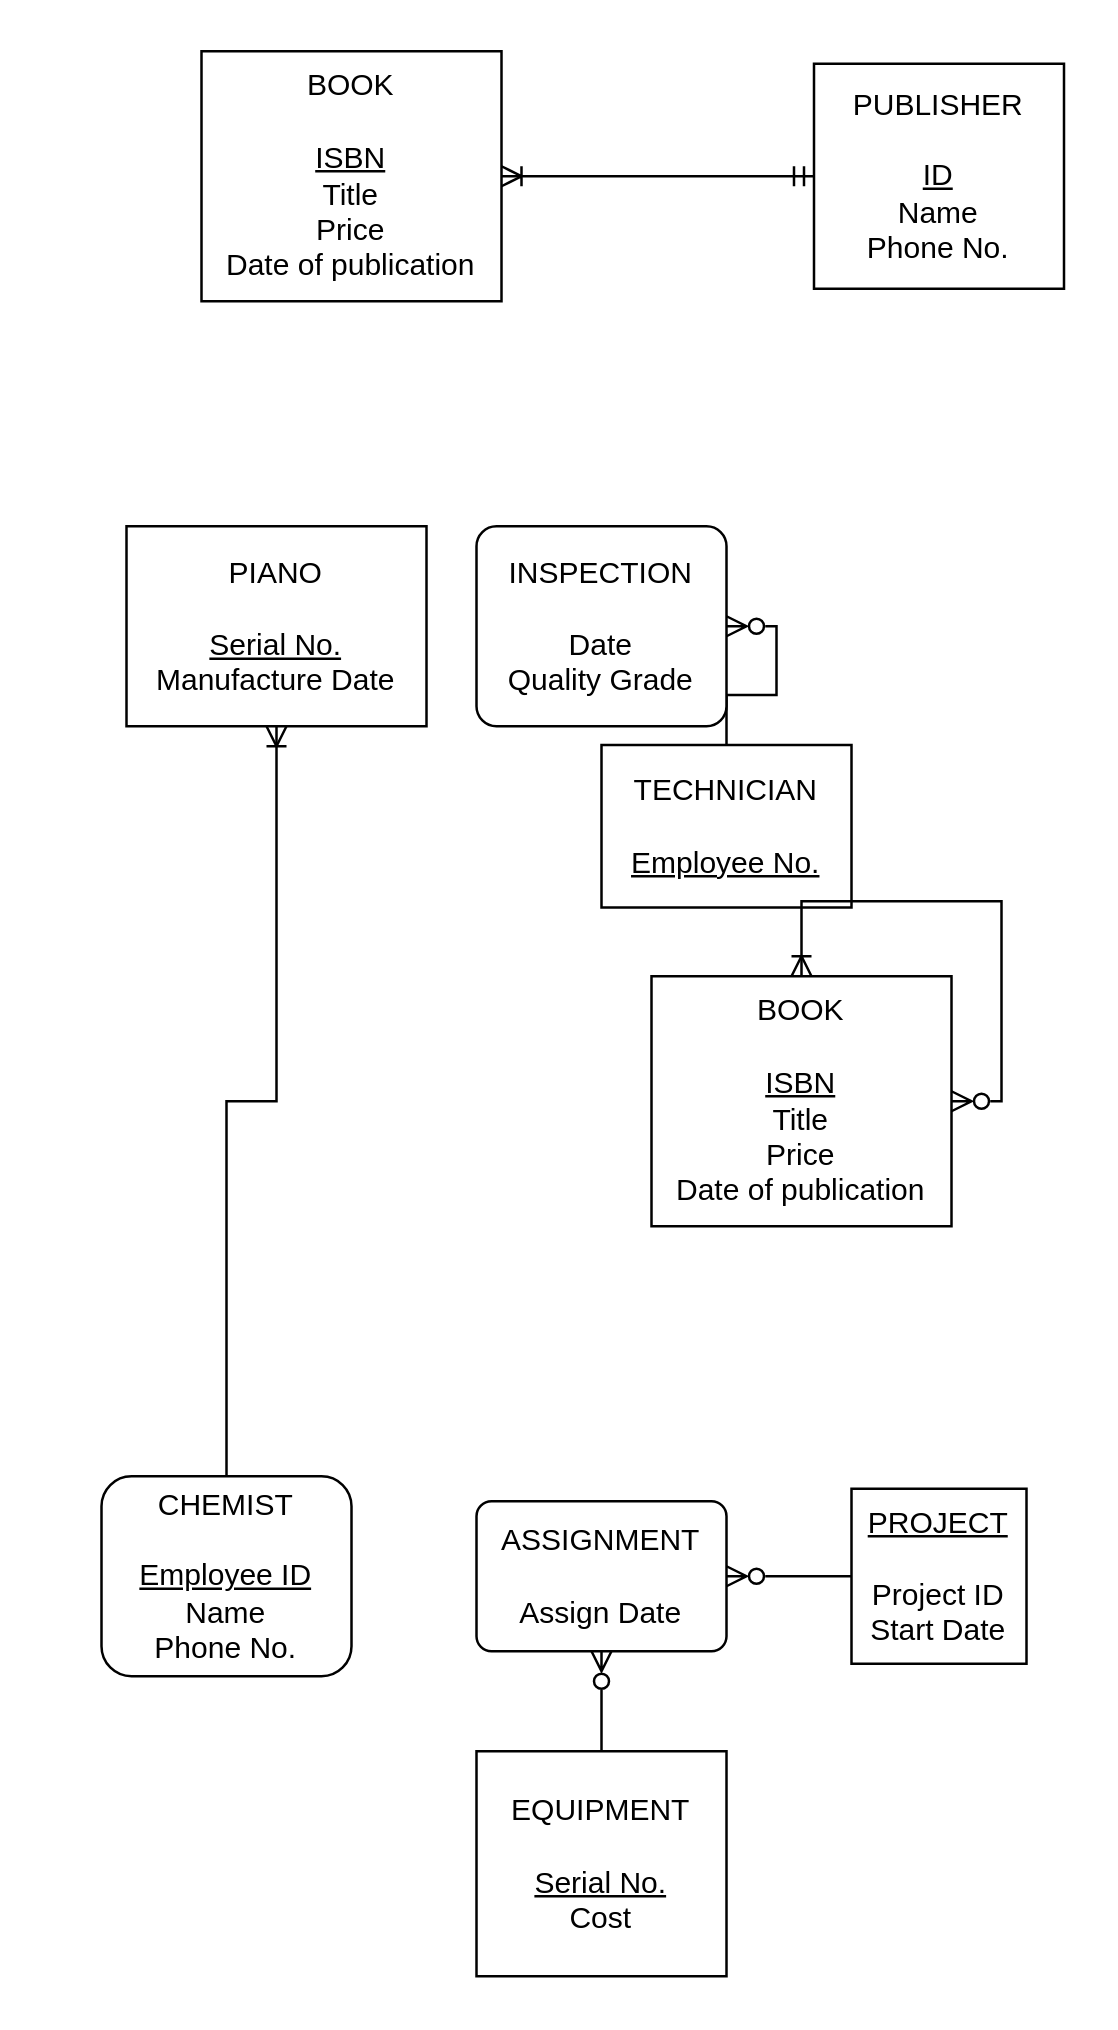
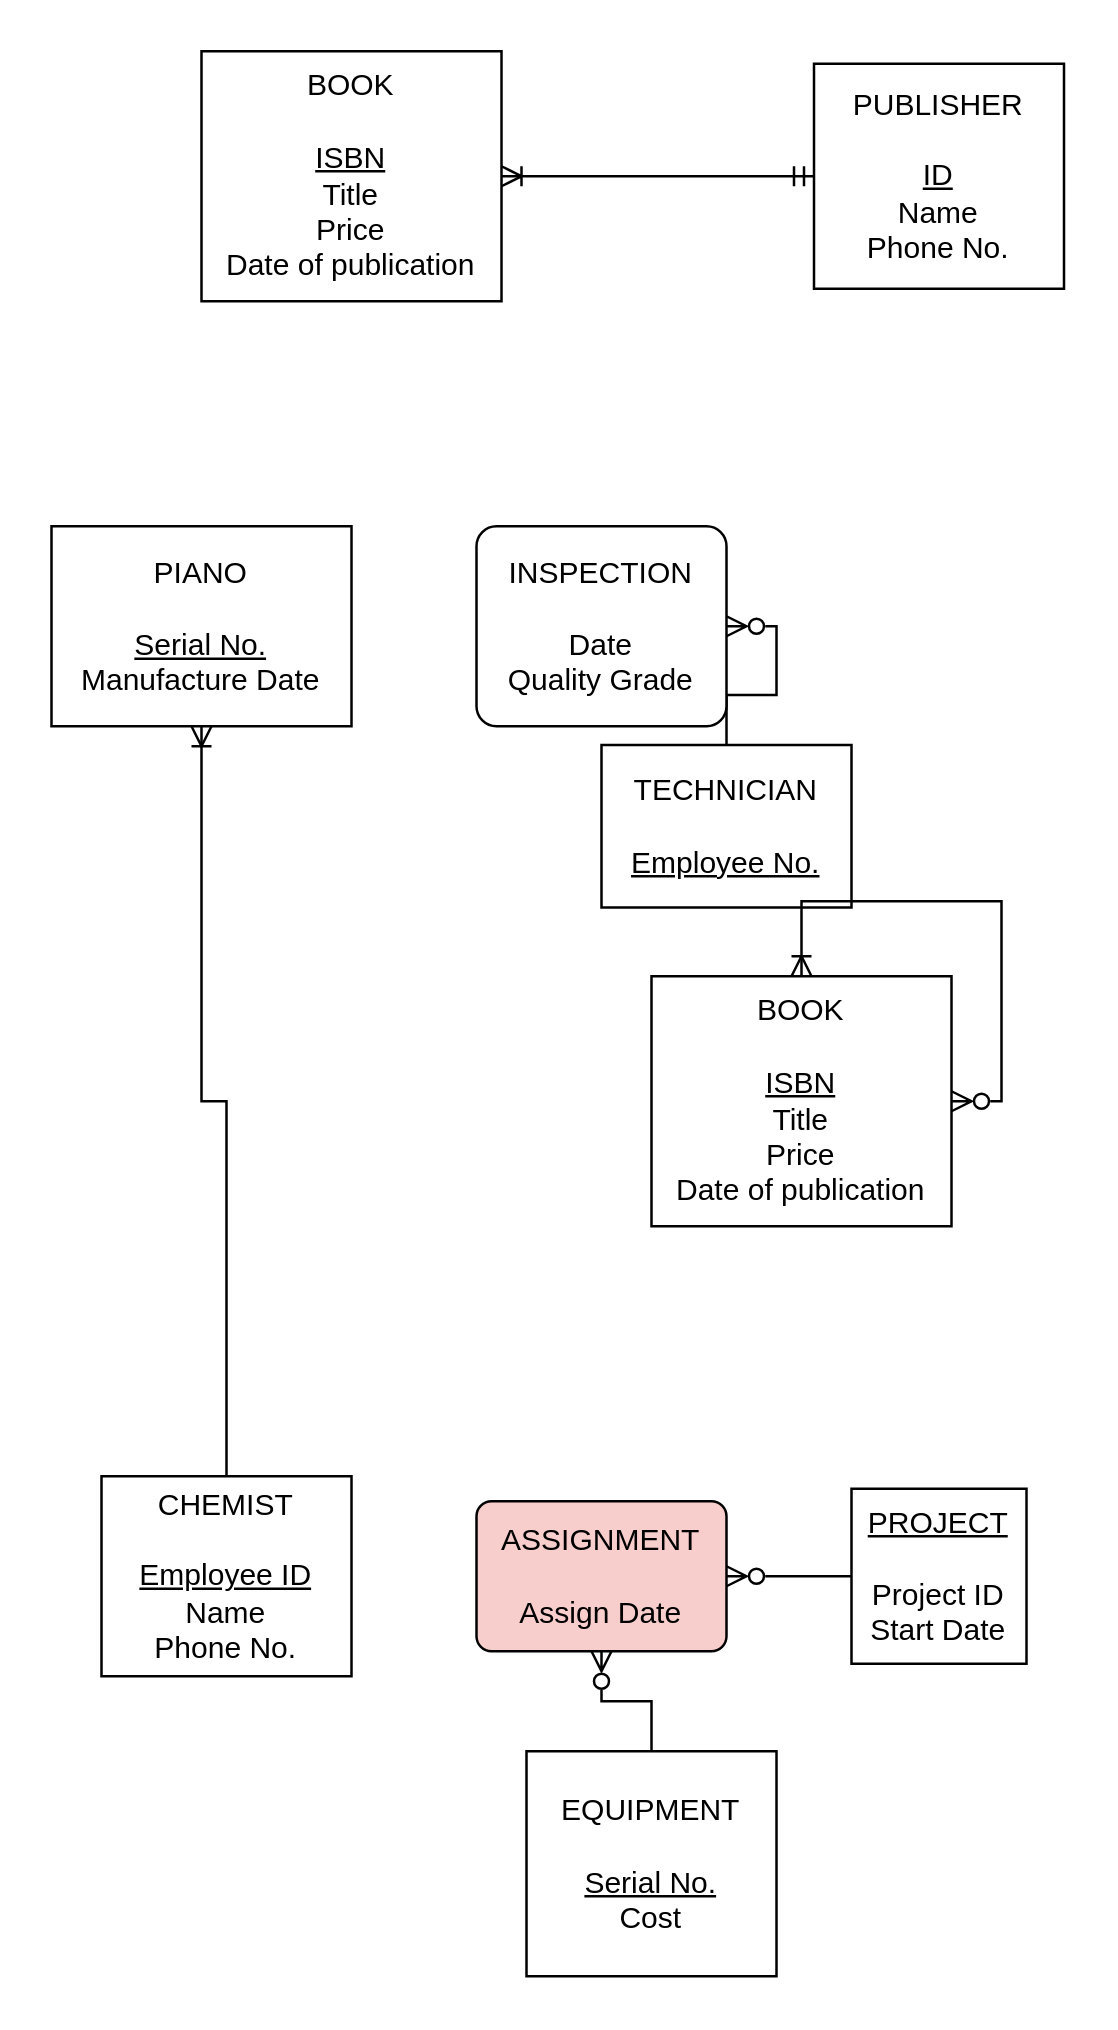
(276, 626) -> (201, 626)
(226, 1576) -> (226, 1576)
(601, 1576) -> (601, 1576)
(601, 1864) -> (651, 1864)
